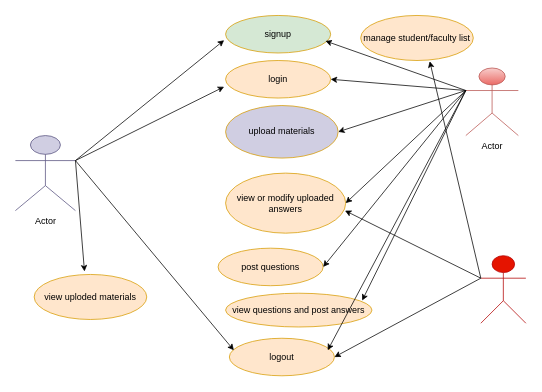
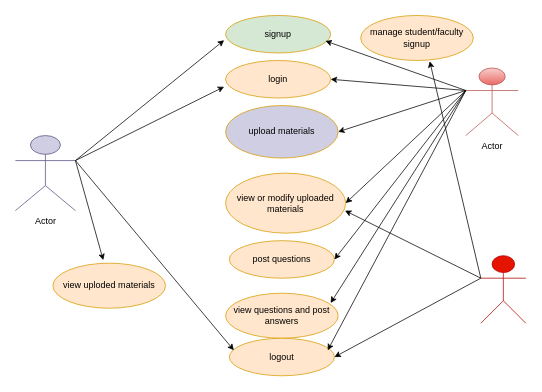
(417, 38) -> (417, 38)
(285, 203) -> (285, 203)
(270, 267) -> (282, 259)
(90, 297) -> (109, 285)
(299, 310) -> (282, 315)
